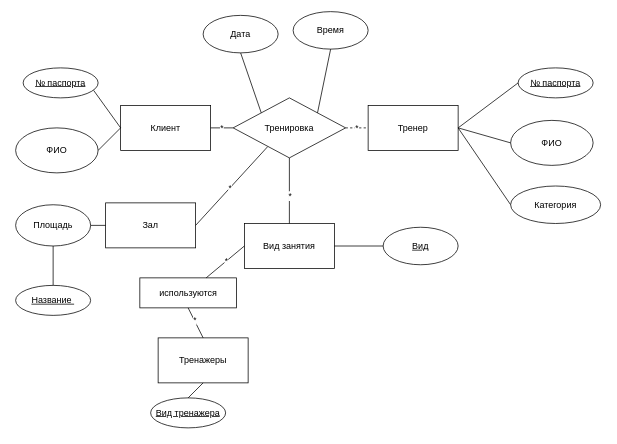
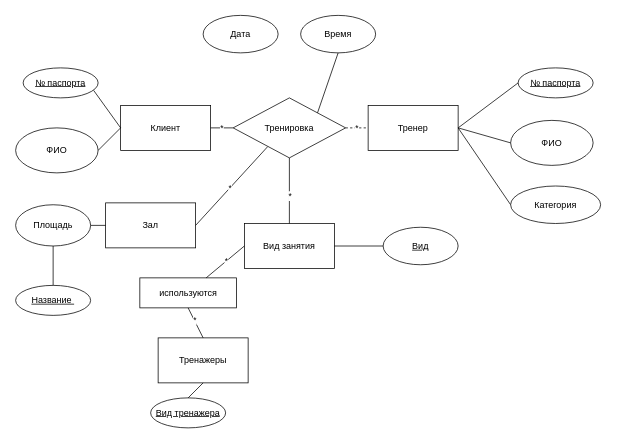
(330, 30) -> (338, 34)
(251, 83) -> none
